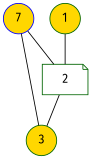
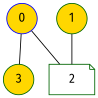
(19, 19) -> (22, 19)
(53, 110) -> none
